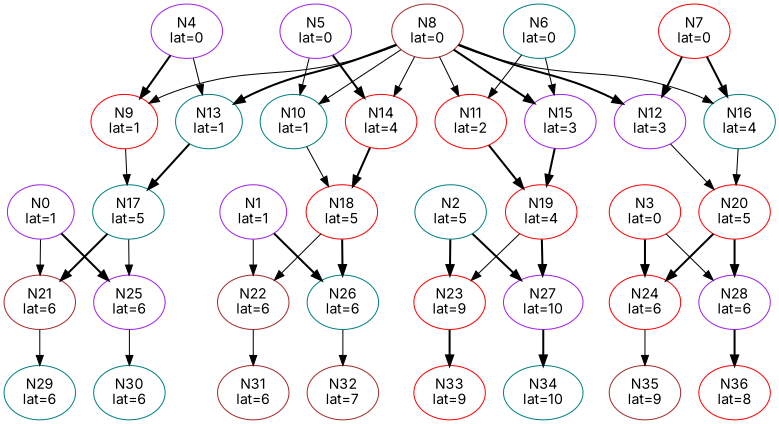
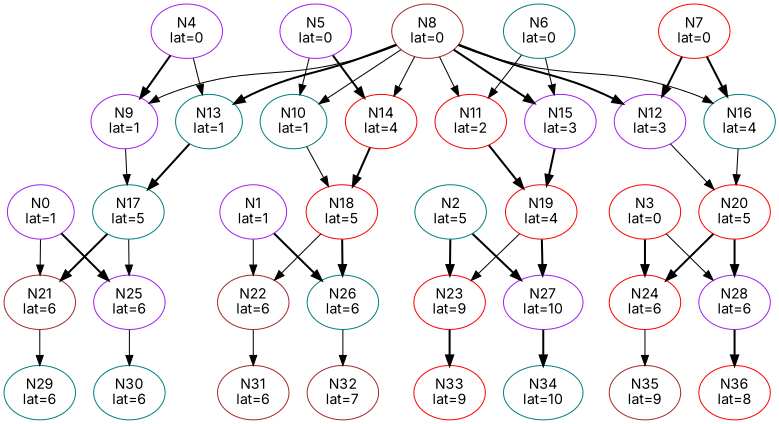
(124, 122) -> (124, 122)
